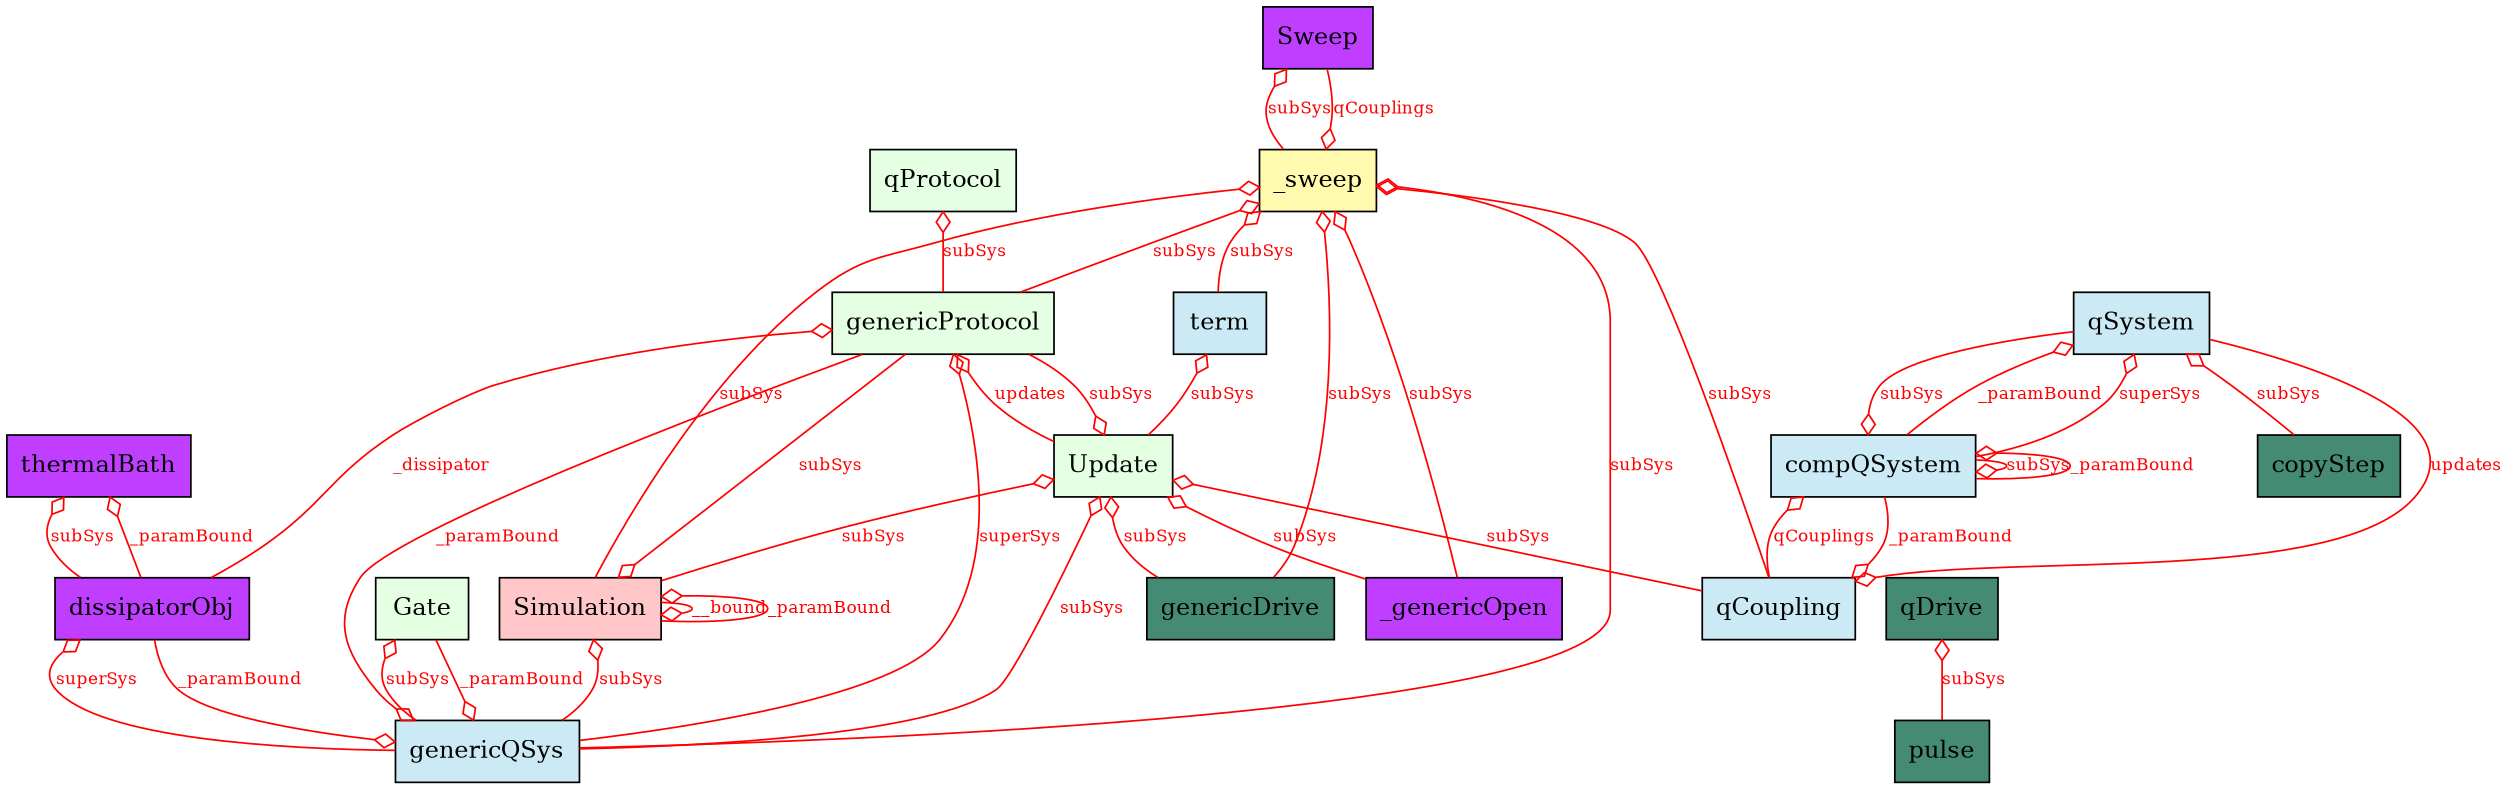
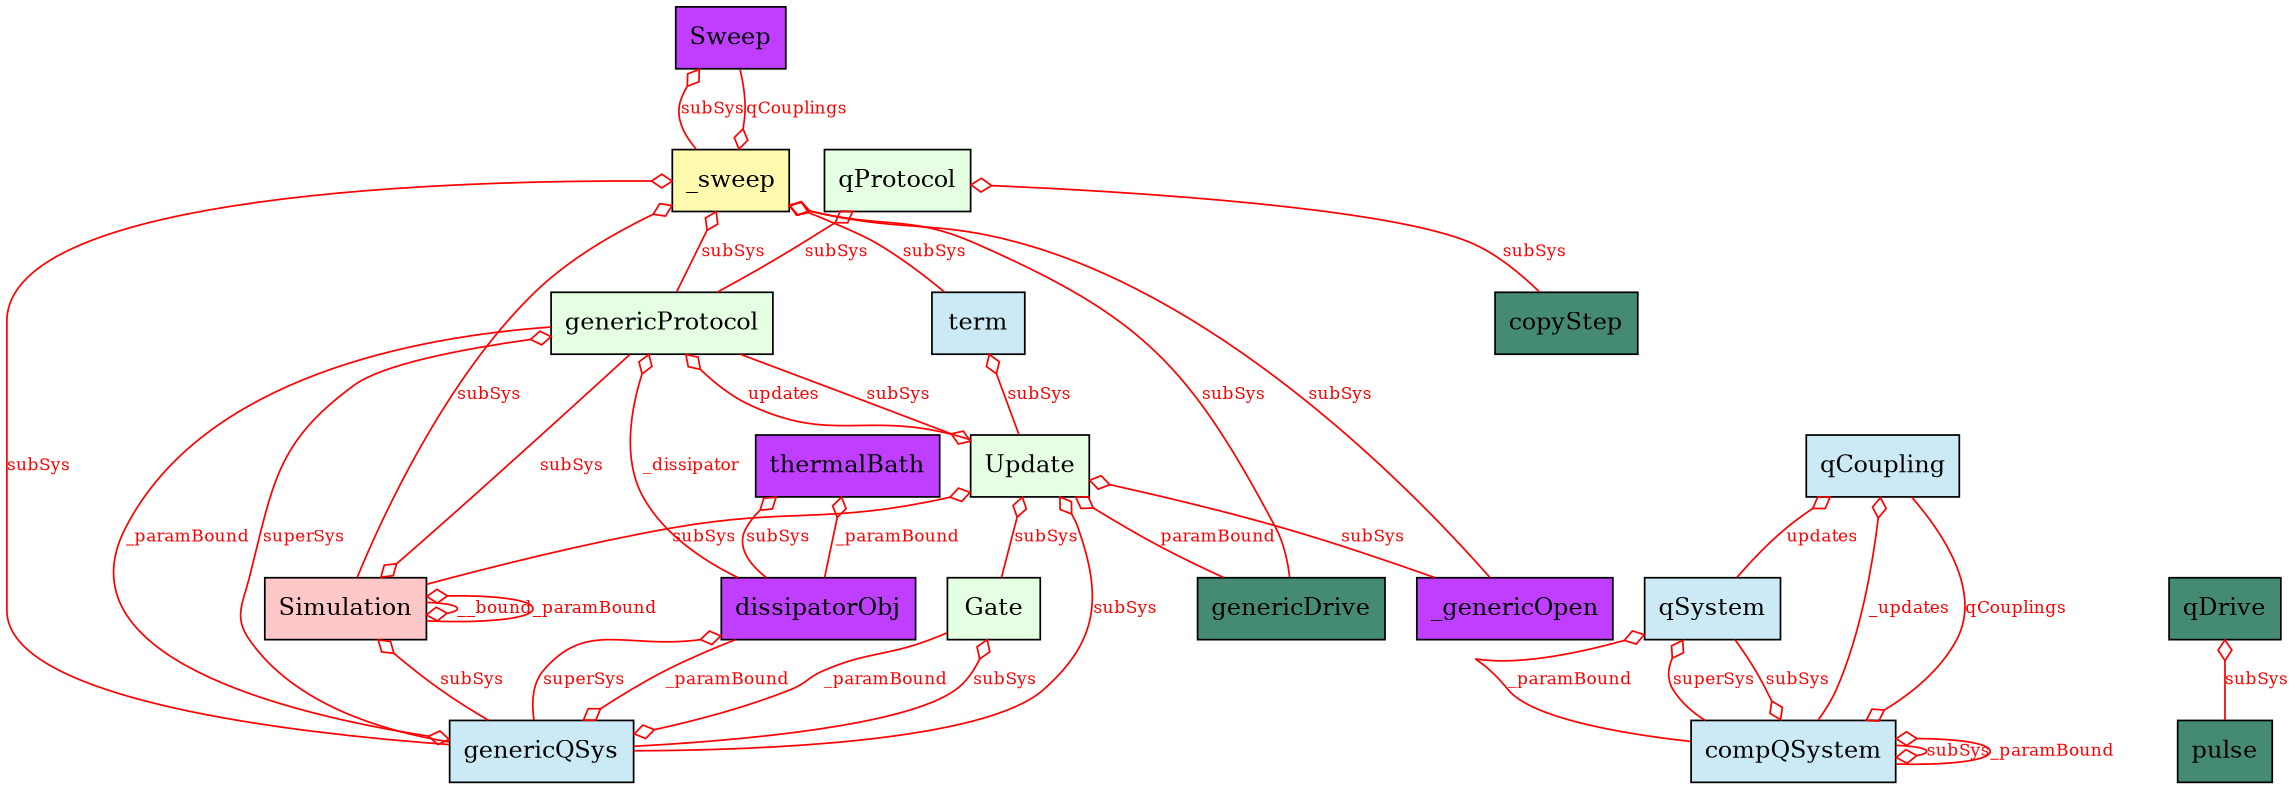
(1663, 293) -> none
(2250, 399) -> (1275, 206)
(1155, 537) -> (1218, 537)
(1952, 537) -> (1909, 609)
(1460, 540) -> (1009, 548)
